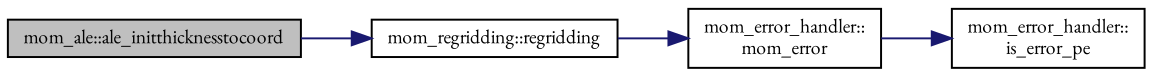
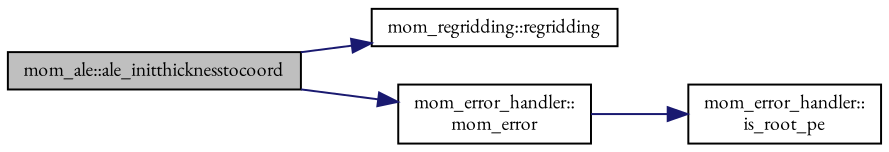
(643, 38) -> (340, 94)
(1048, 38) -> (785, 114)
